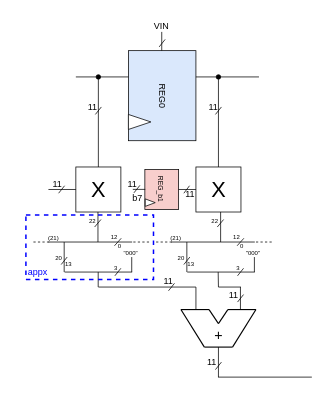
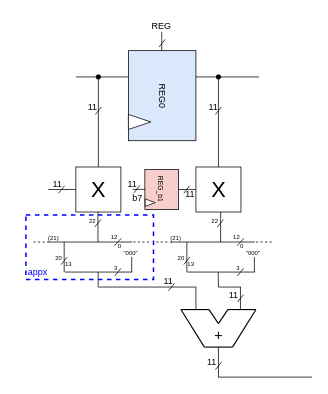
(162, 27) -> (162, 27)
